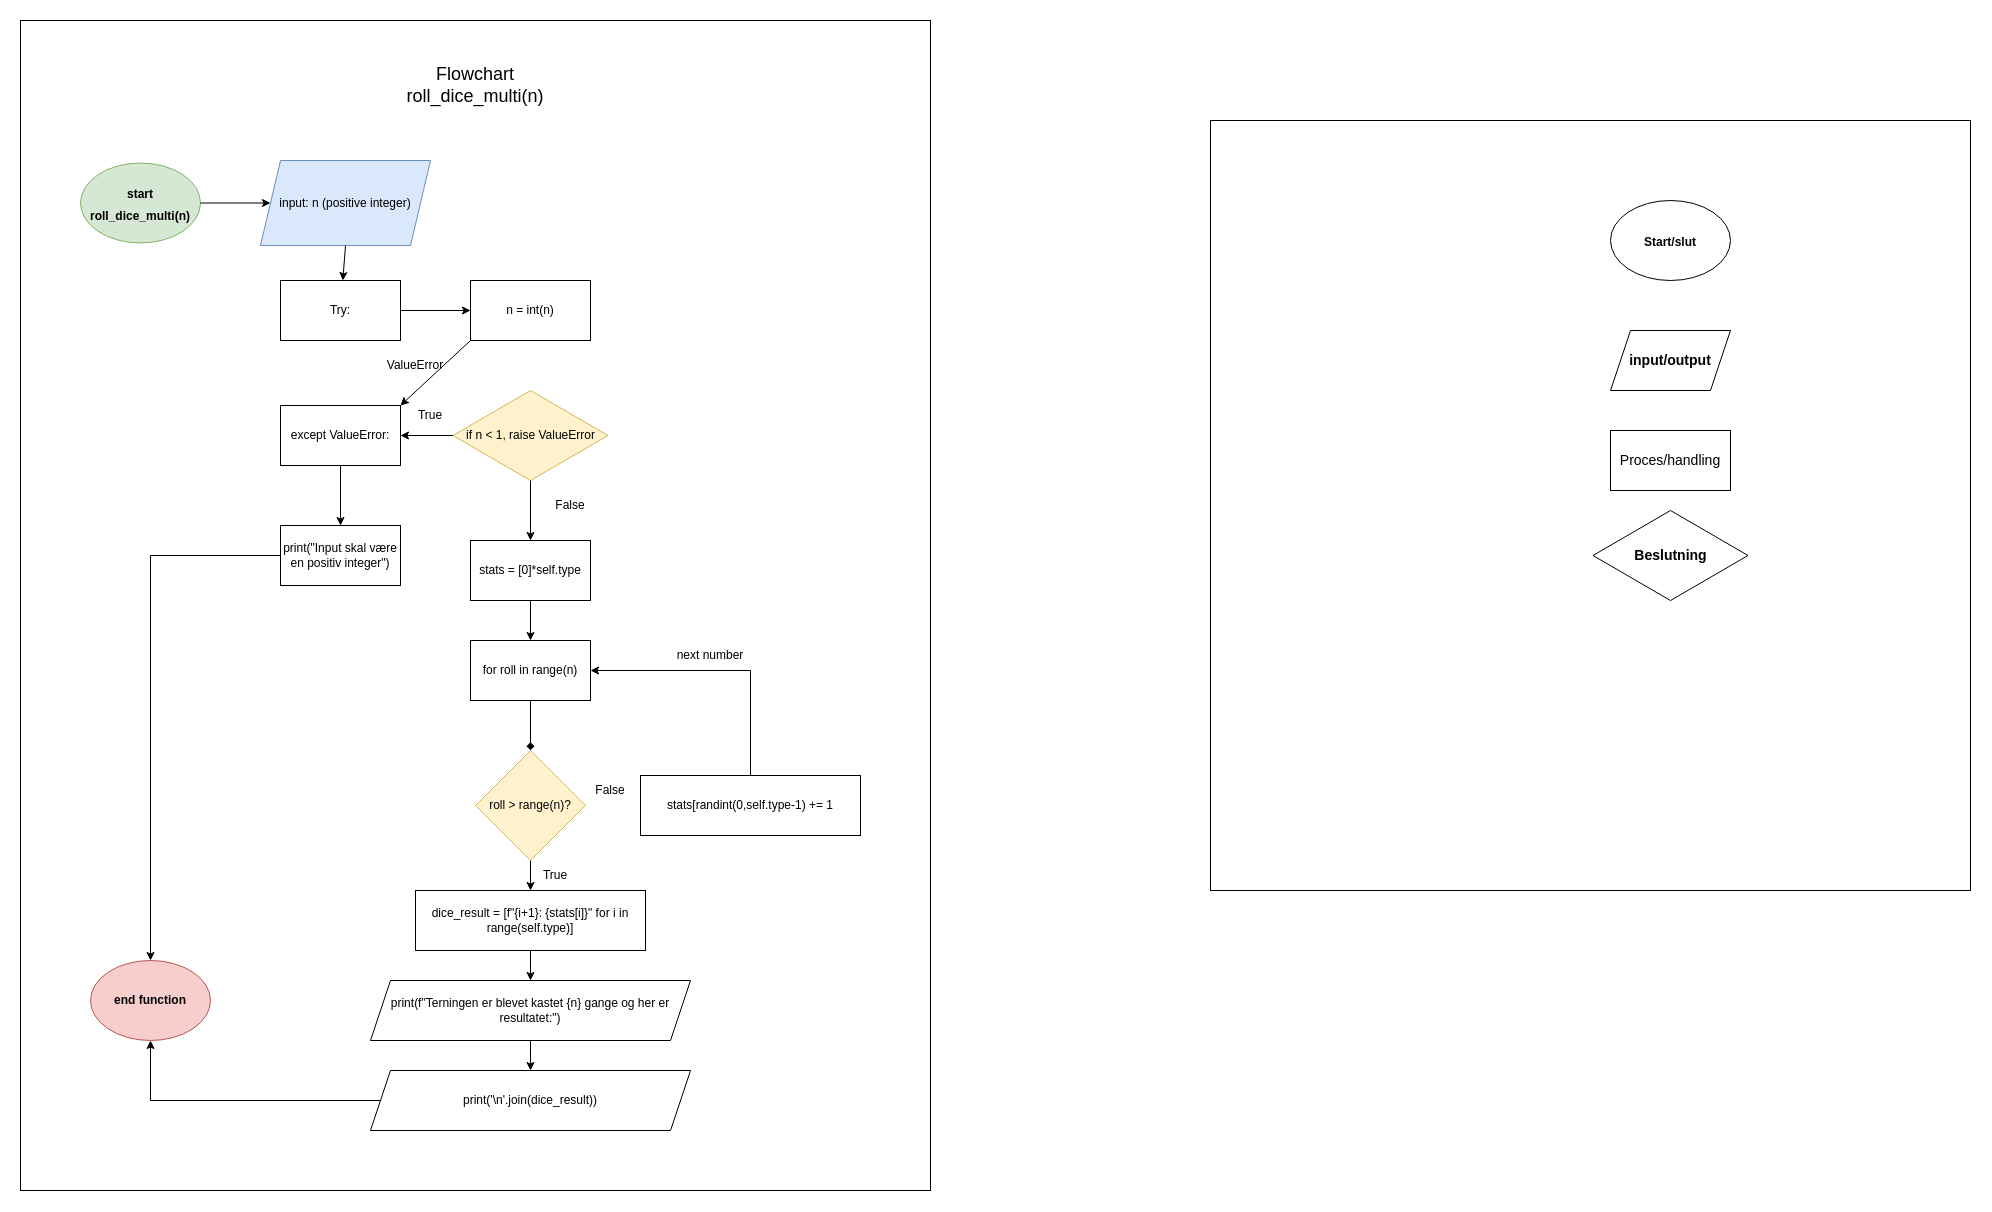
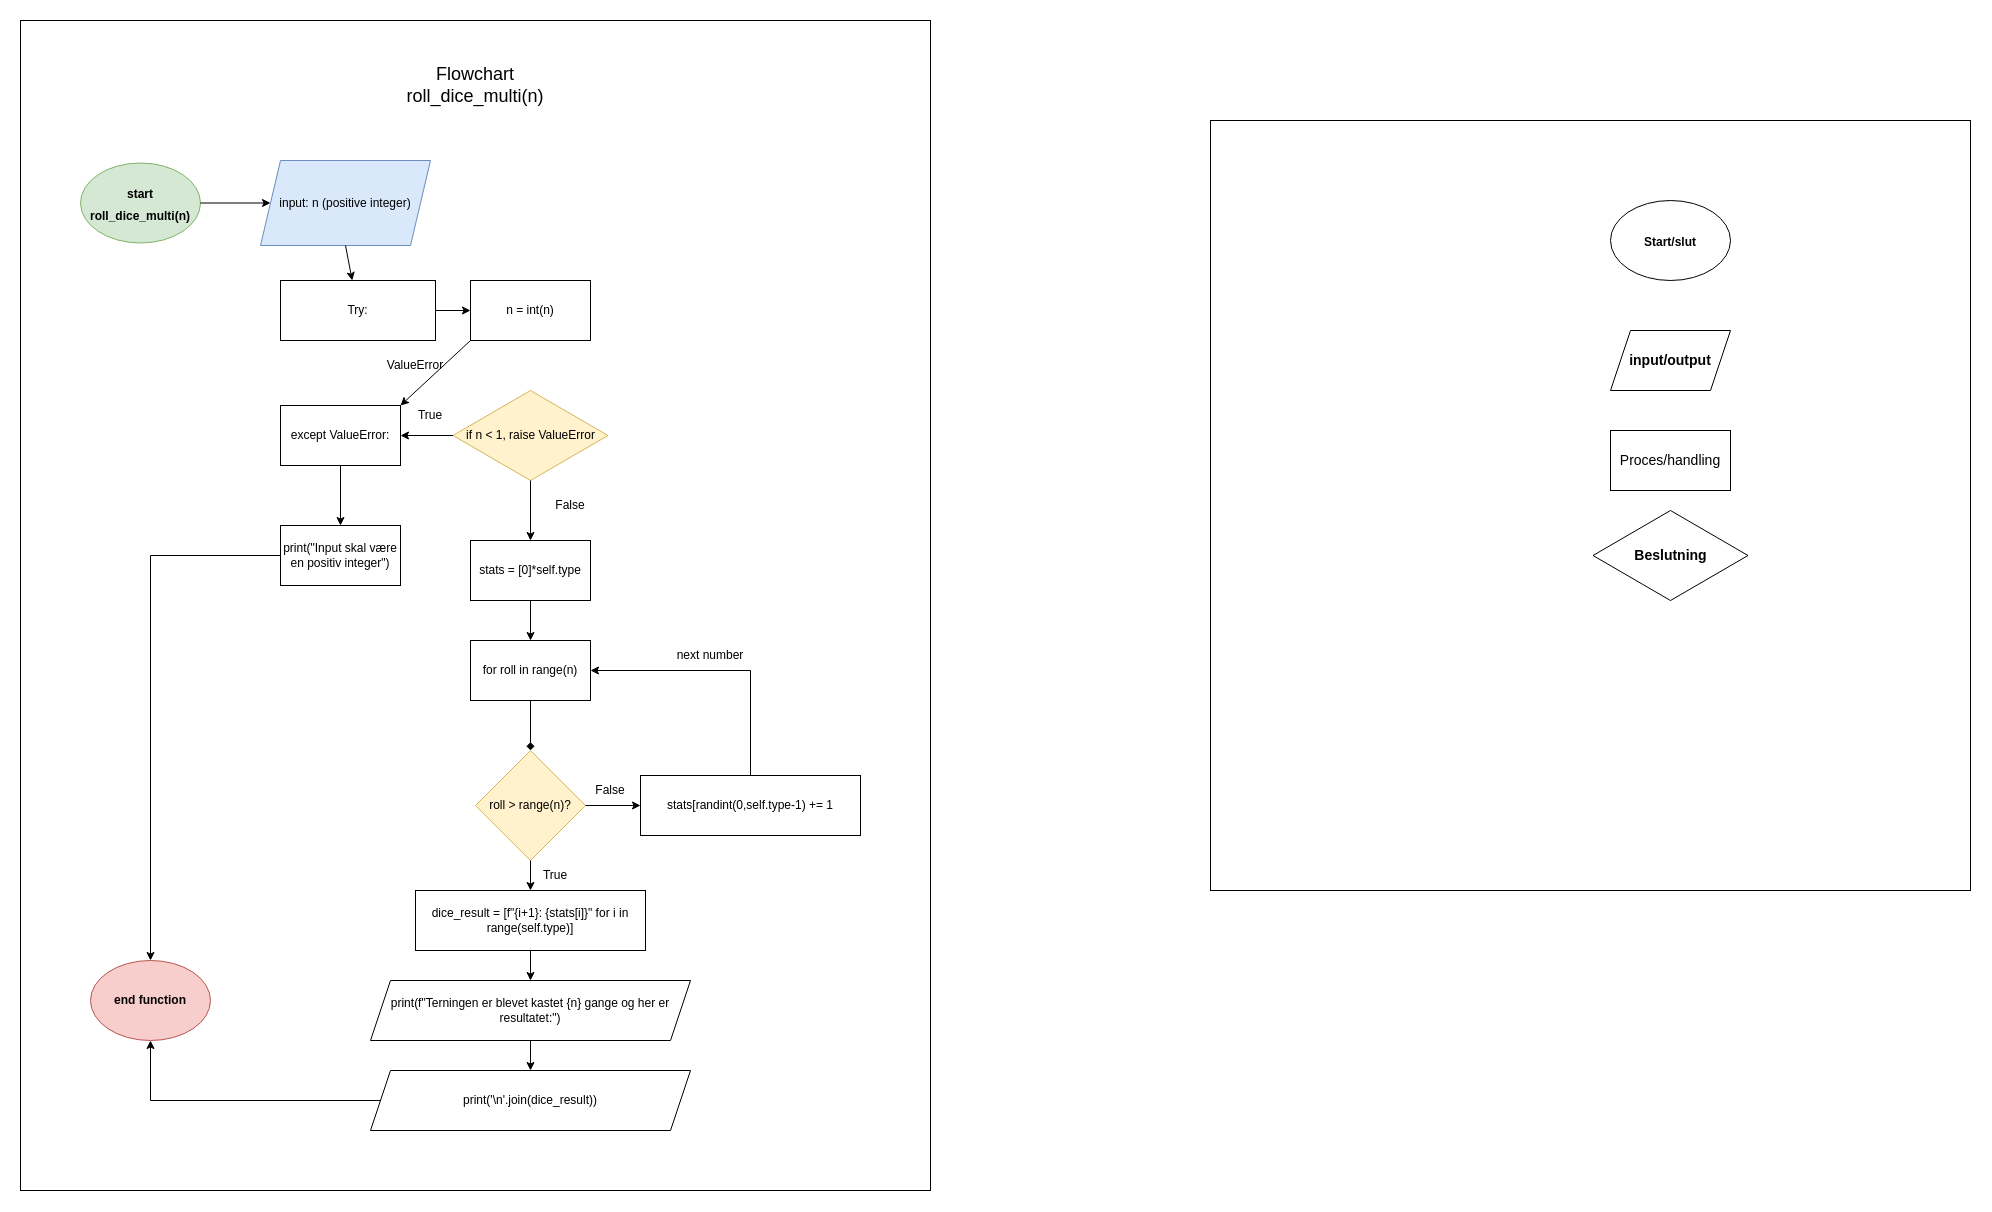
(341, 311) -> (358, 311)
none -> (610, 806)
